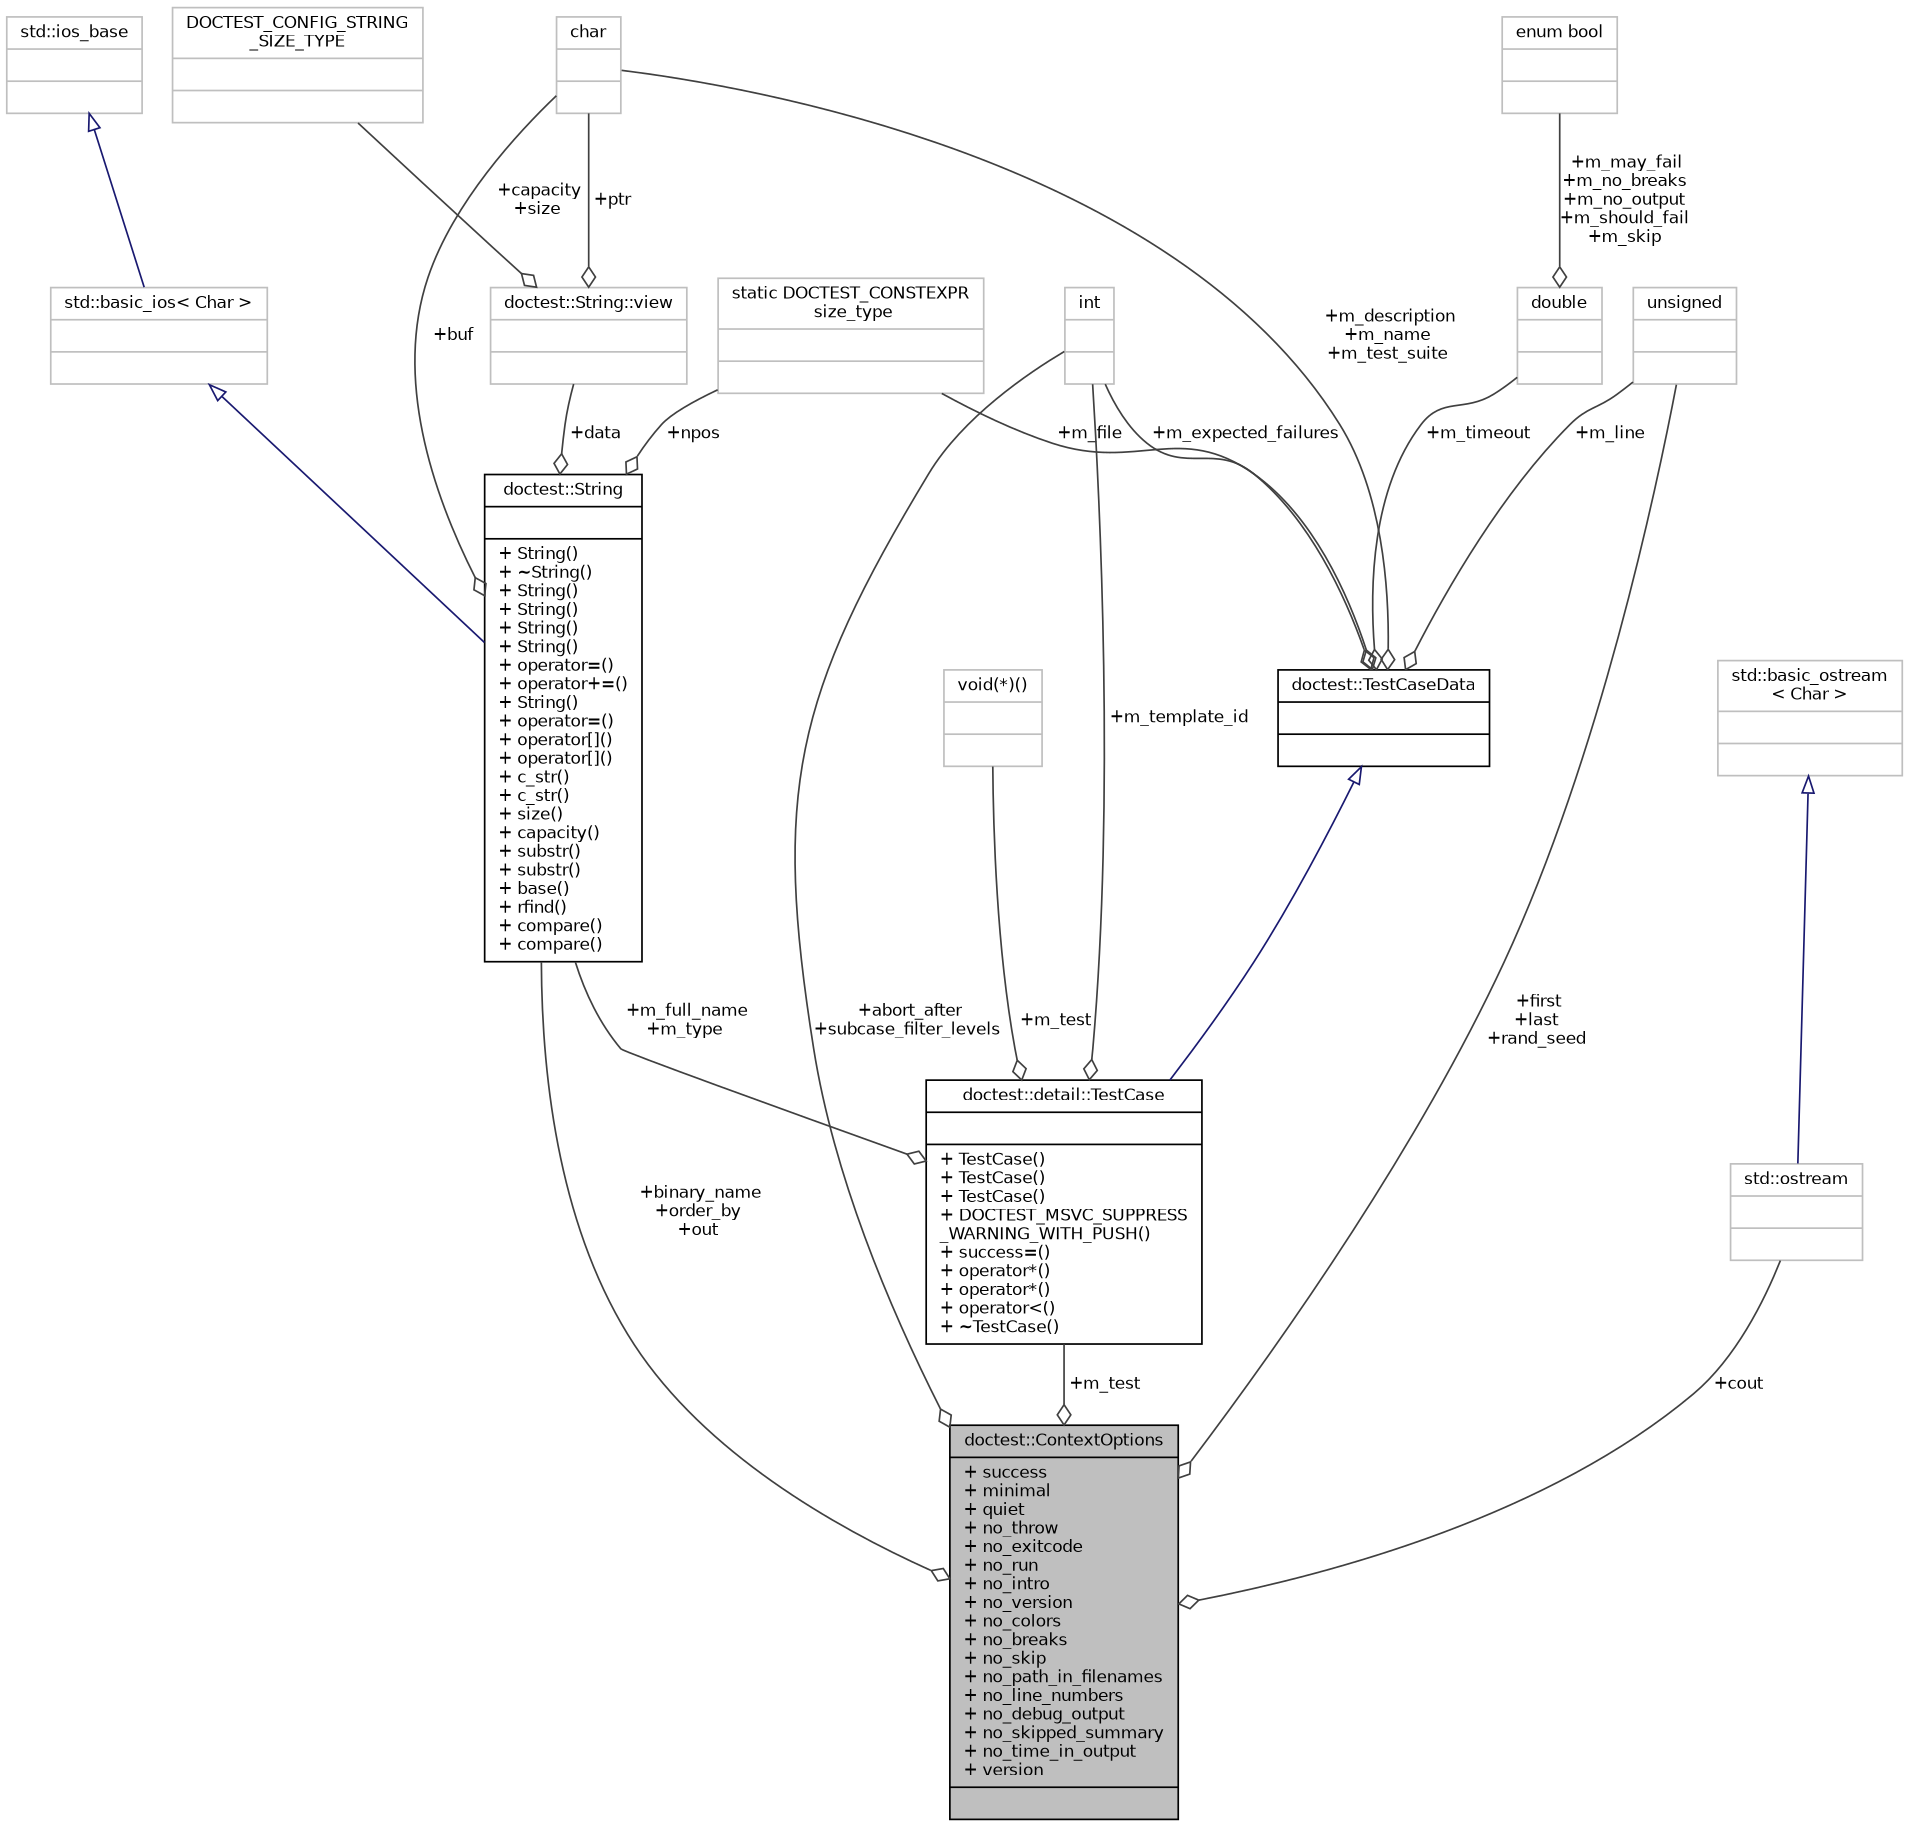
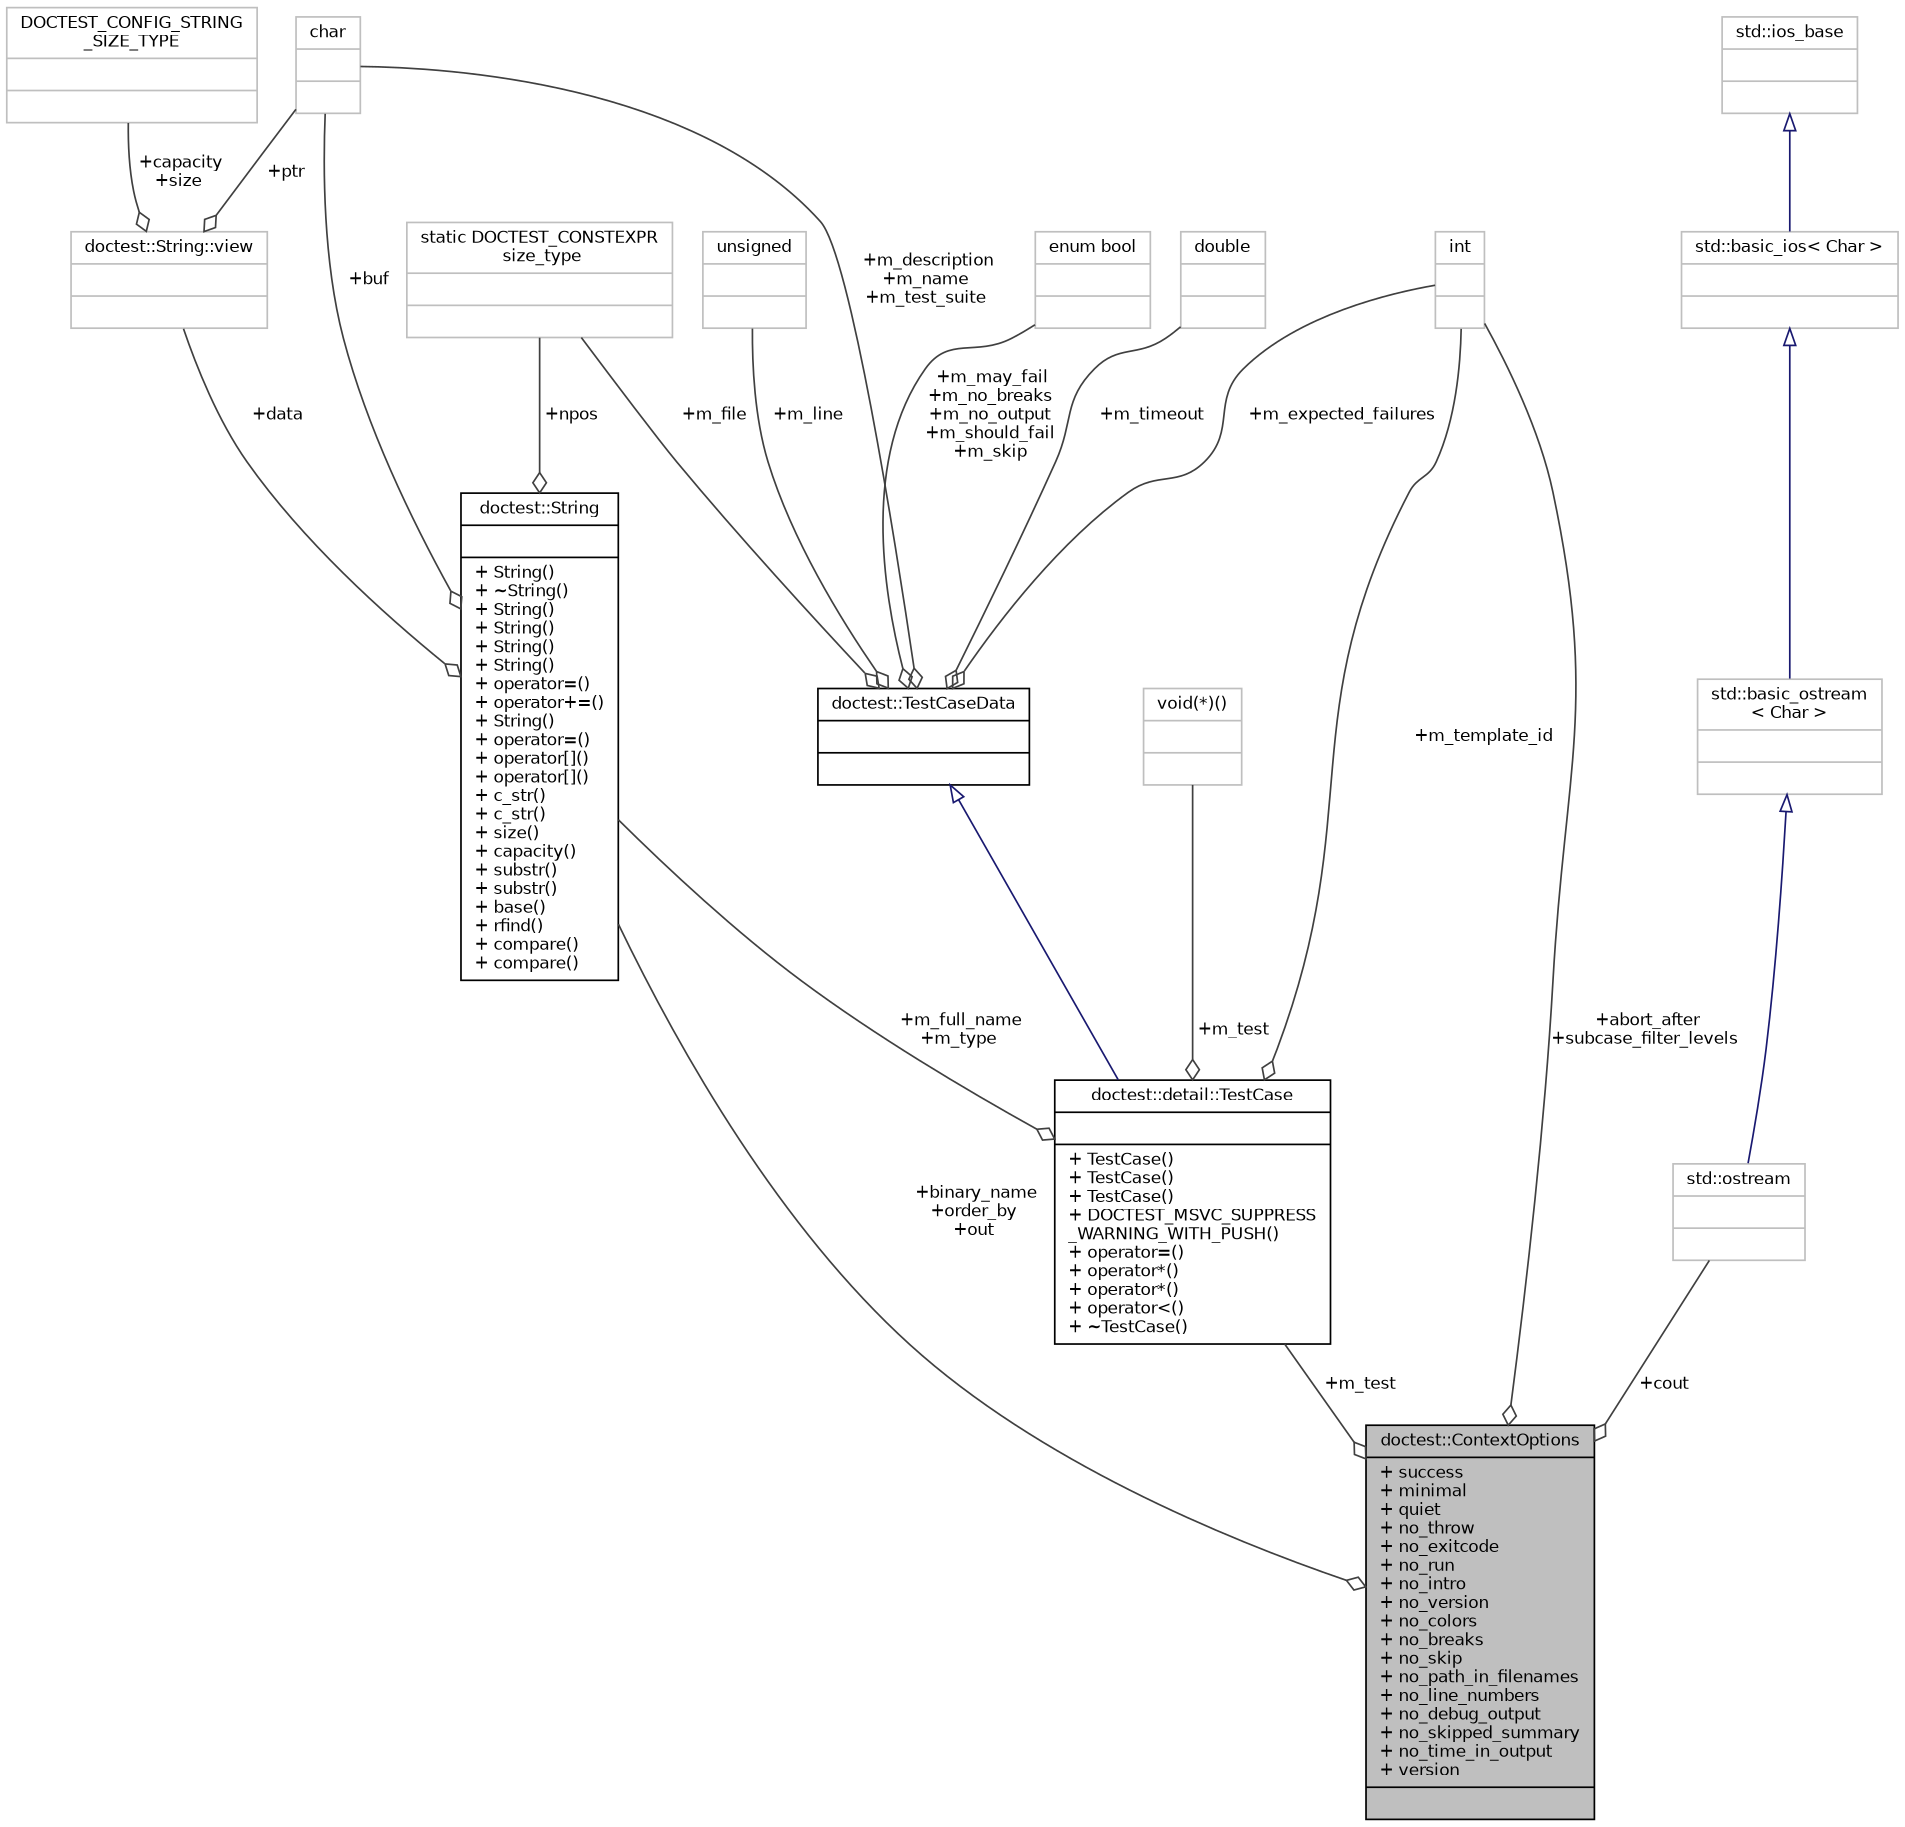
(1560, 190) -> (890, 455)
(353, 520) -> (1790, 512)
(1507, 956) -> none
(996, 1253) -> (1127, 1253)
